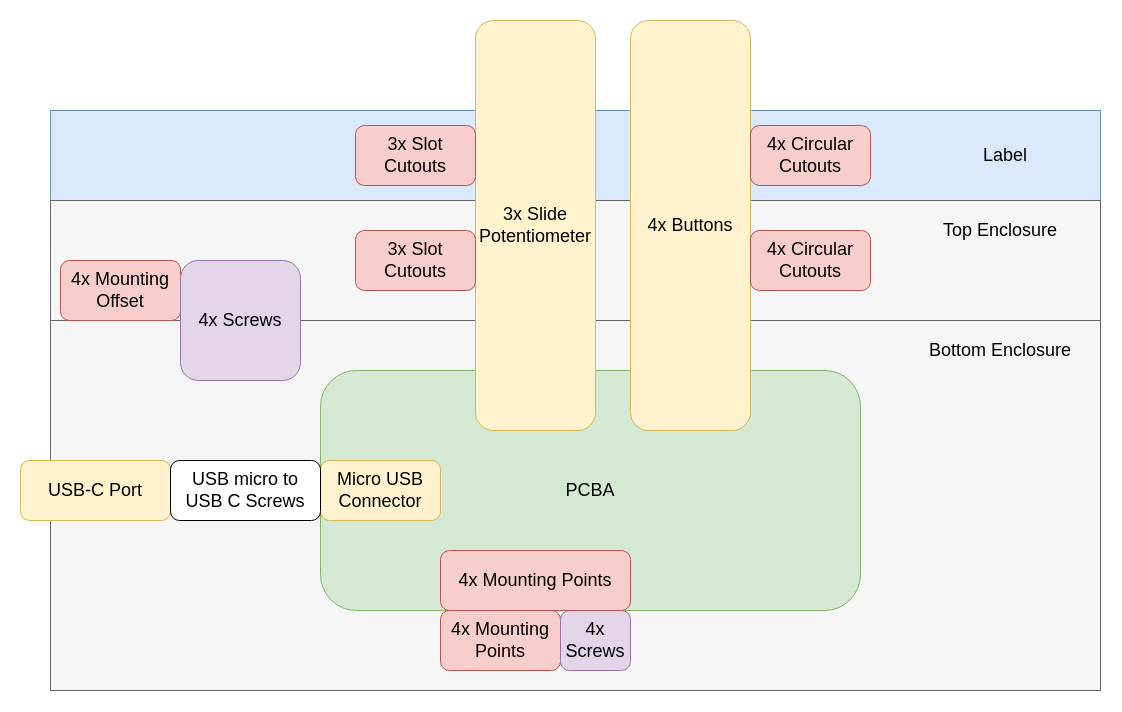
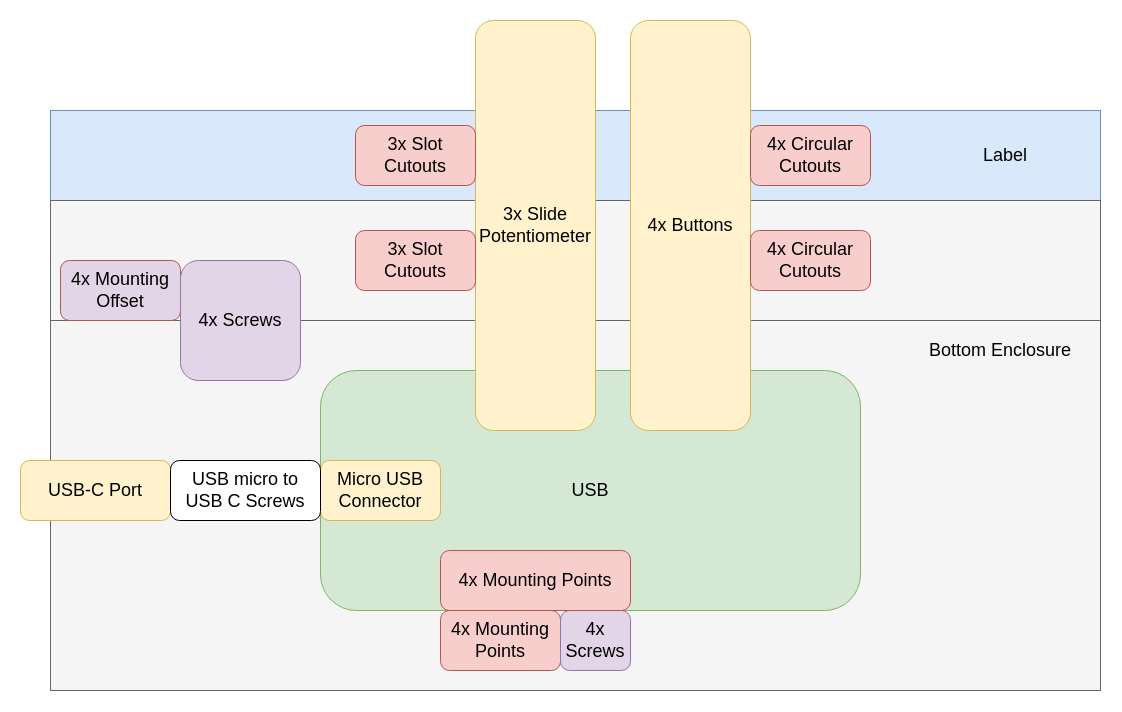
(1001, 231) -> none
(121, 291) -> (121, 291)
(591, 491) -> (591, 491)
